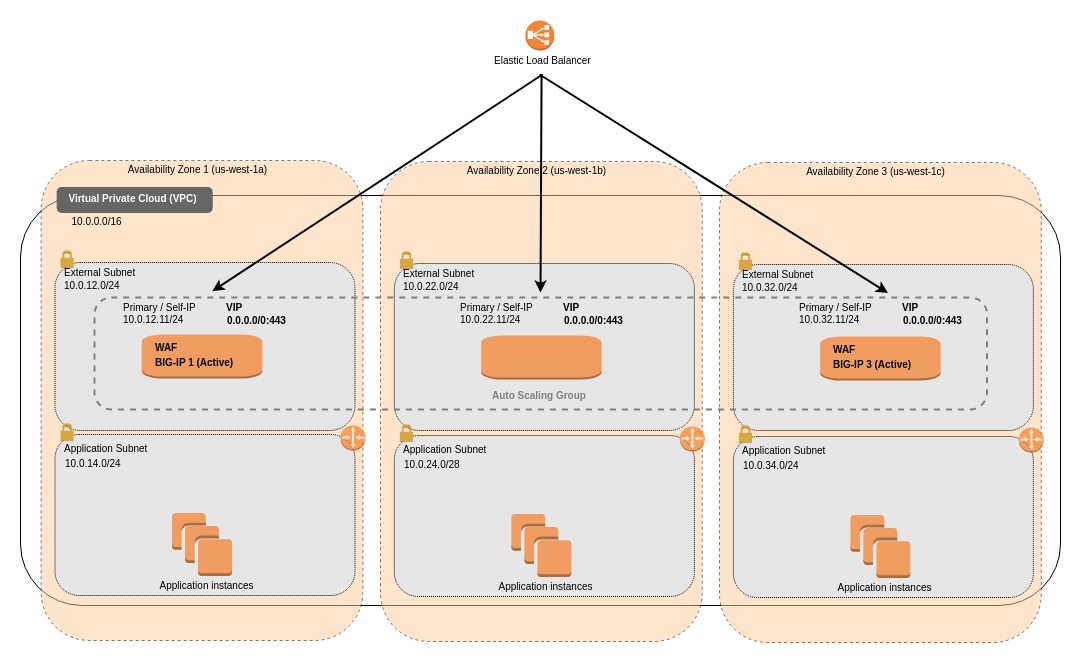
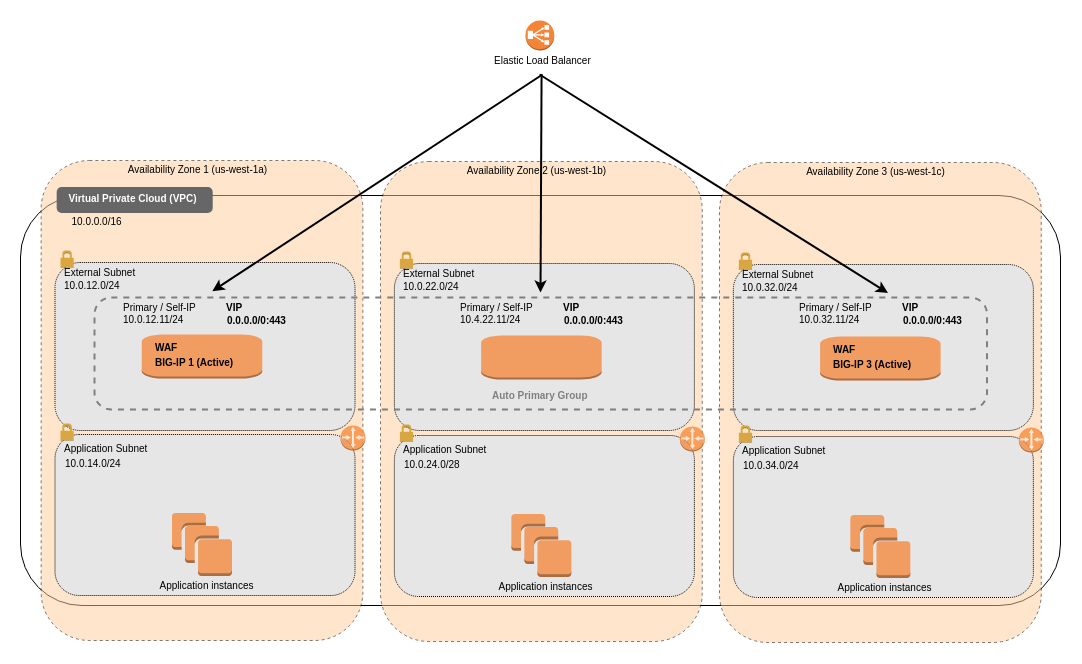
(500, 320) -> (500, 320)
(547, 396) -> (548, 396)
